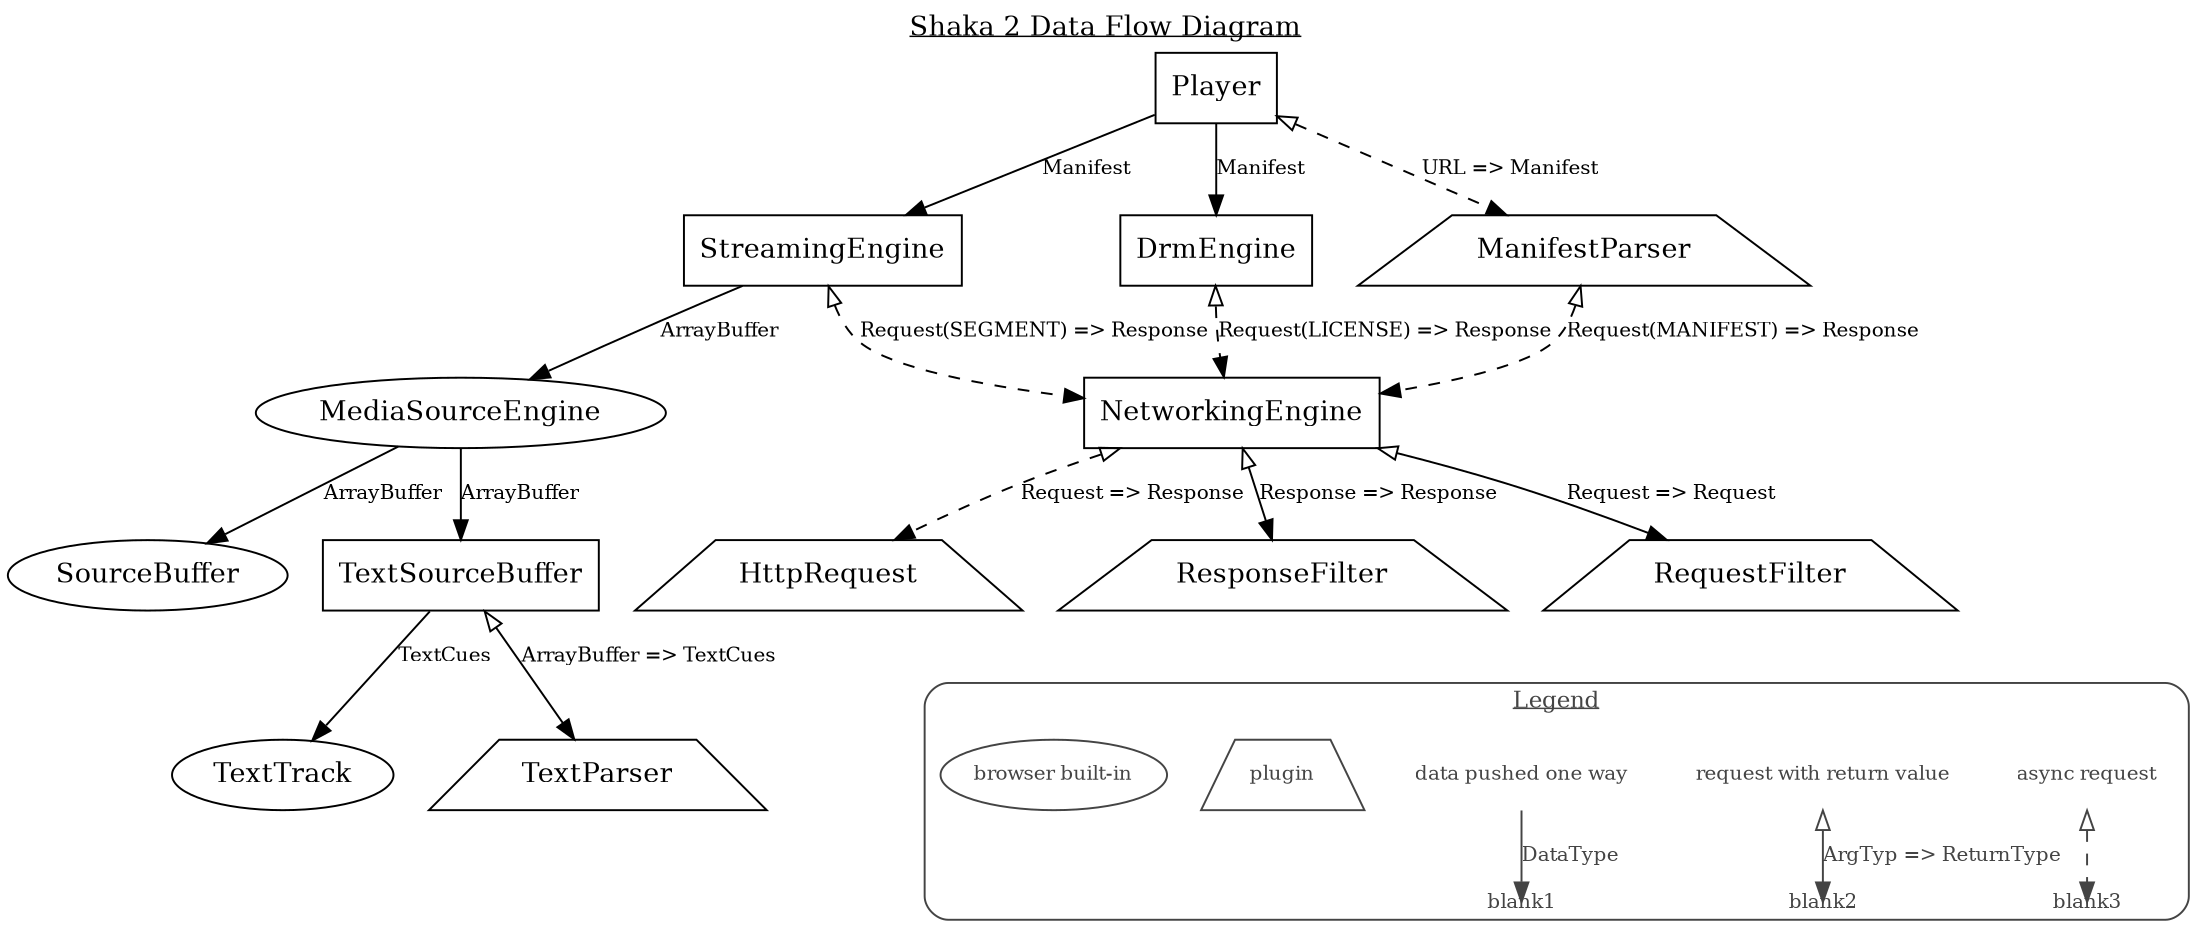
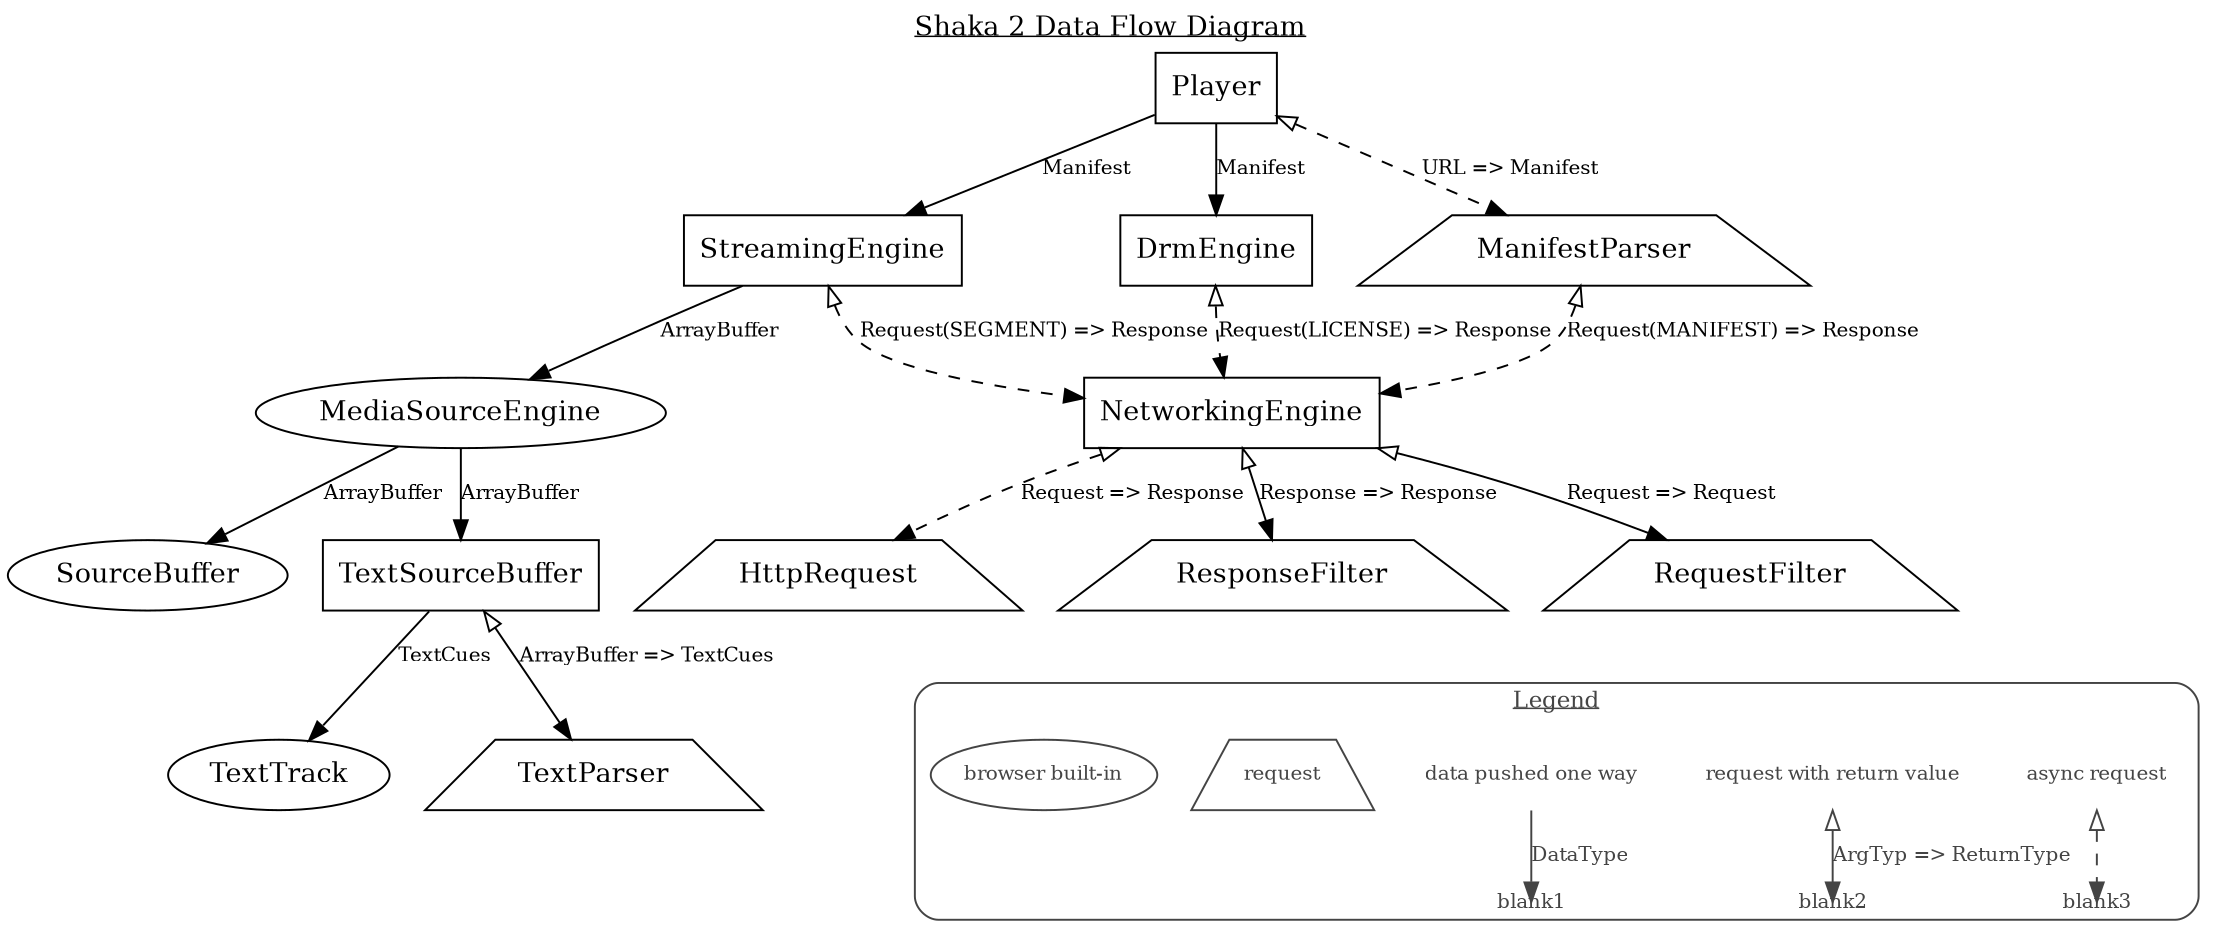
(1283, 775) -> (1283, 775)
